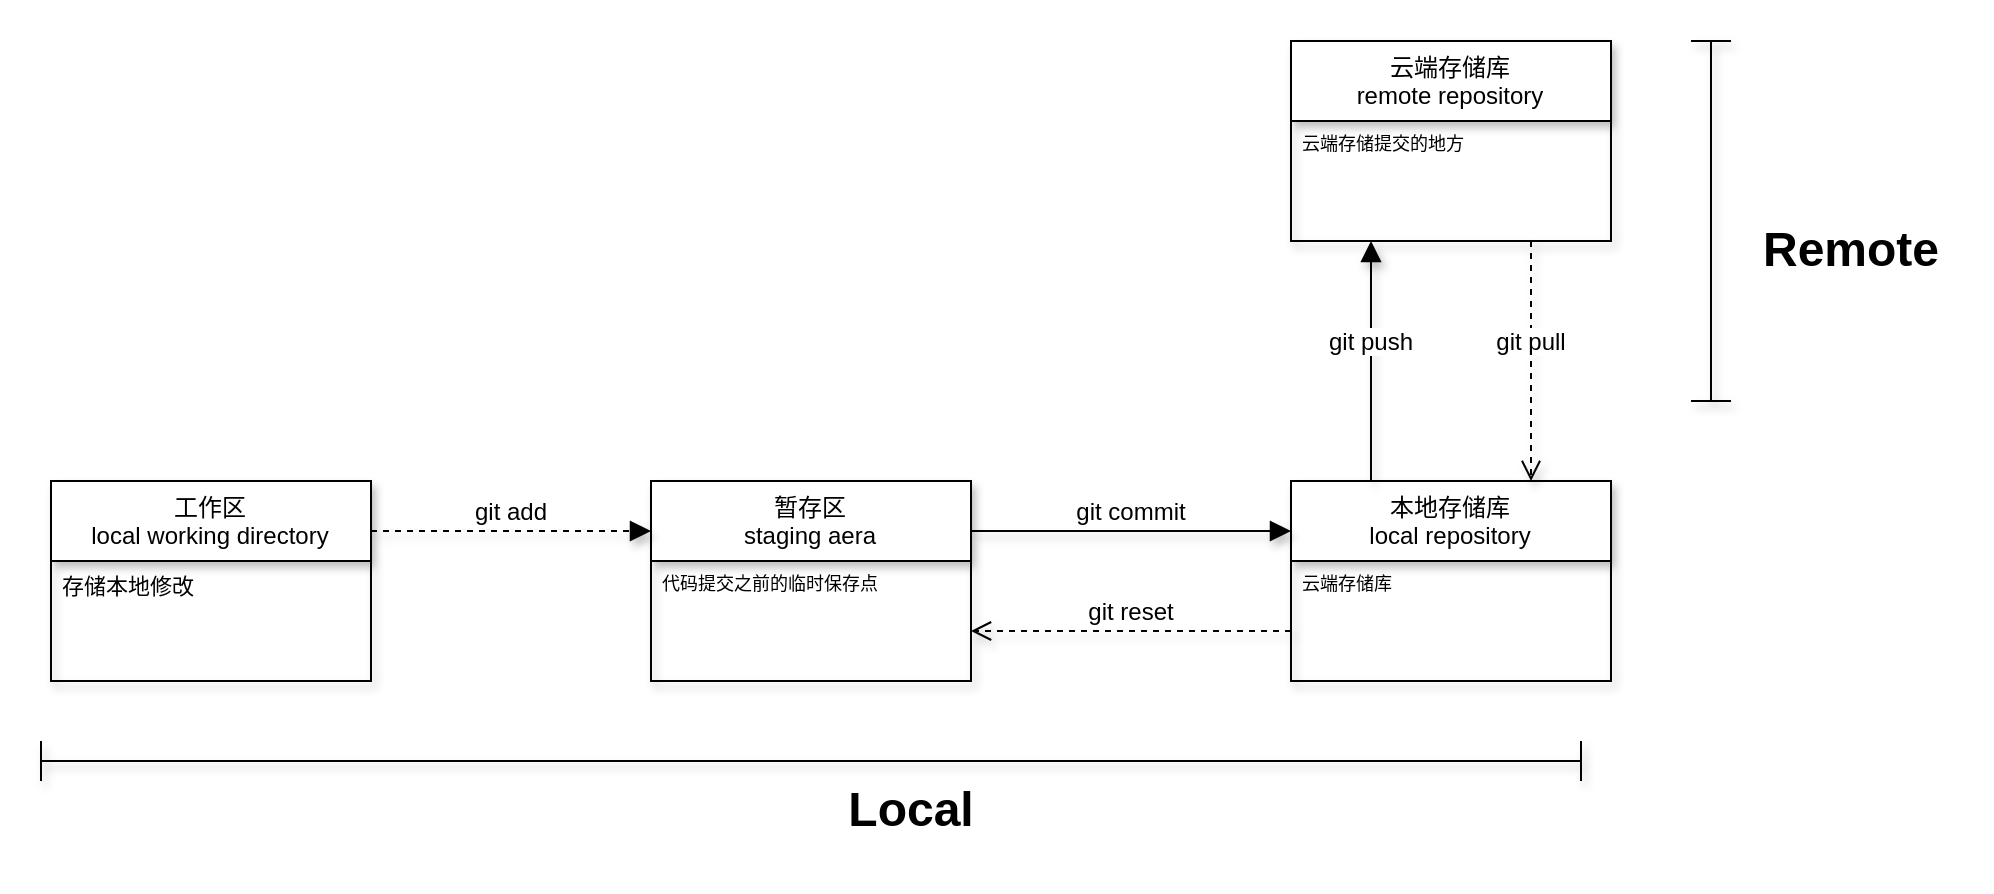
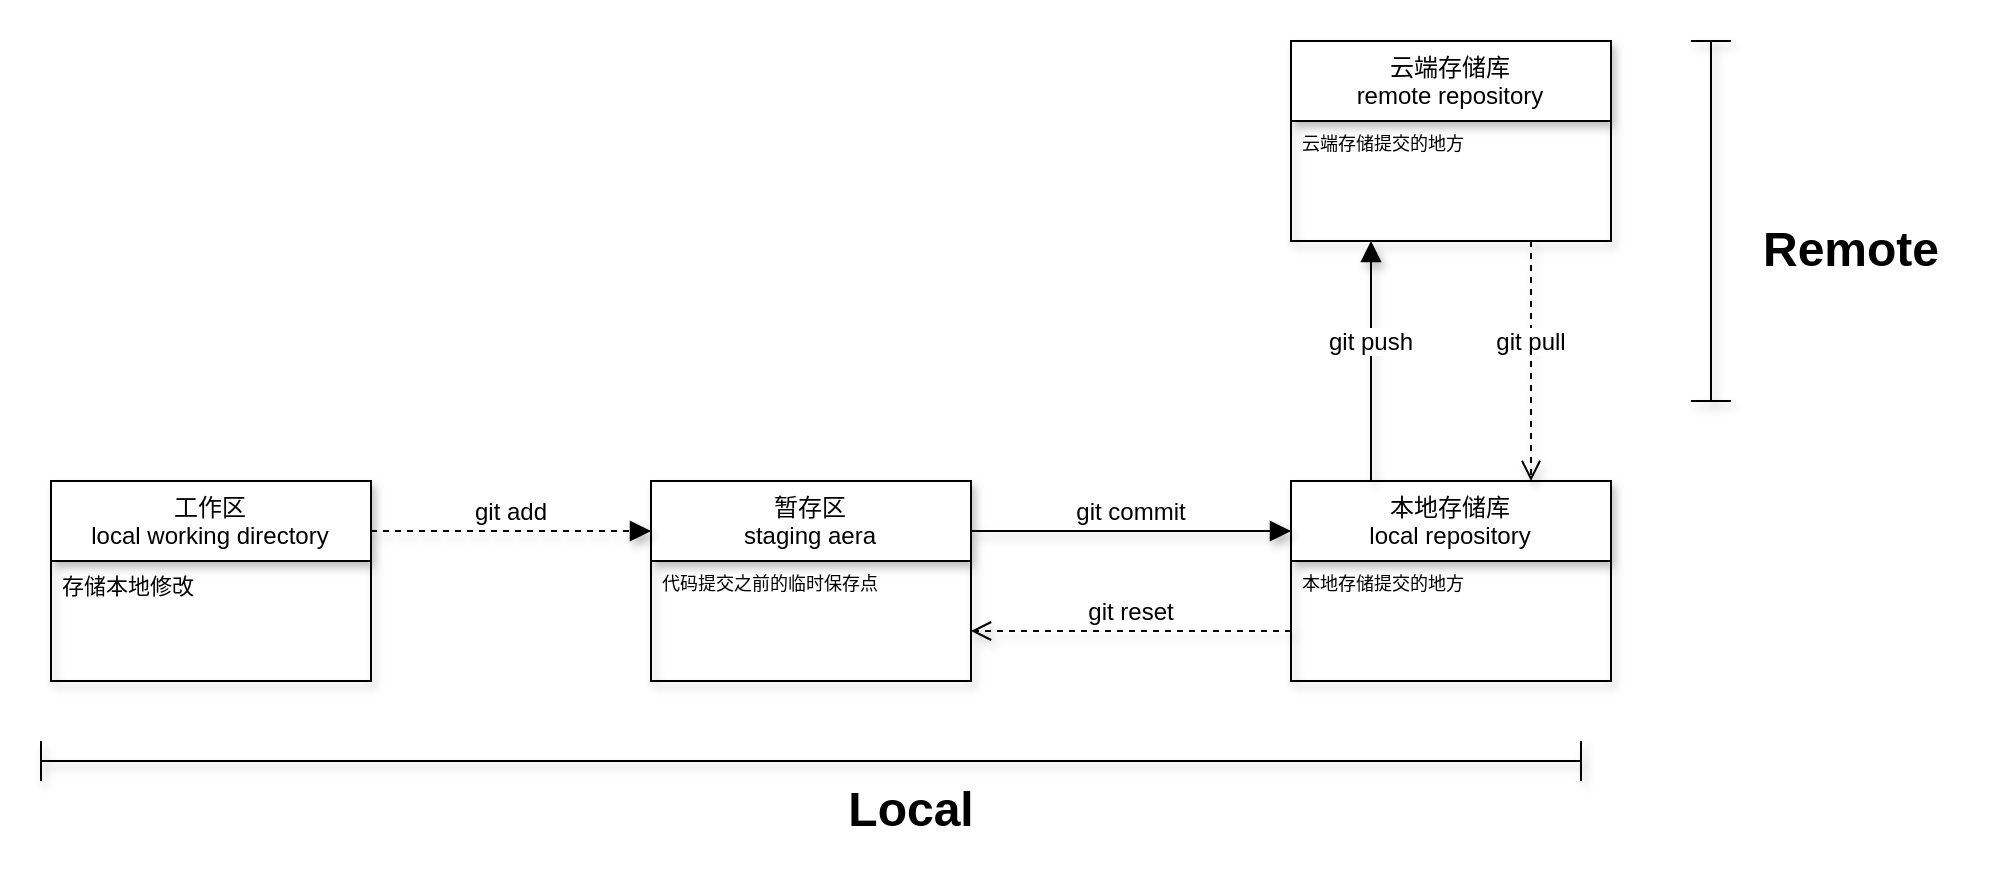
(1347, 584) -> (1383, 584)
